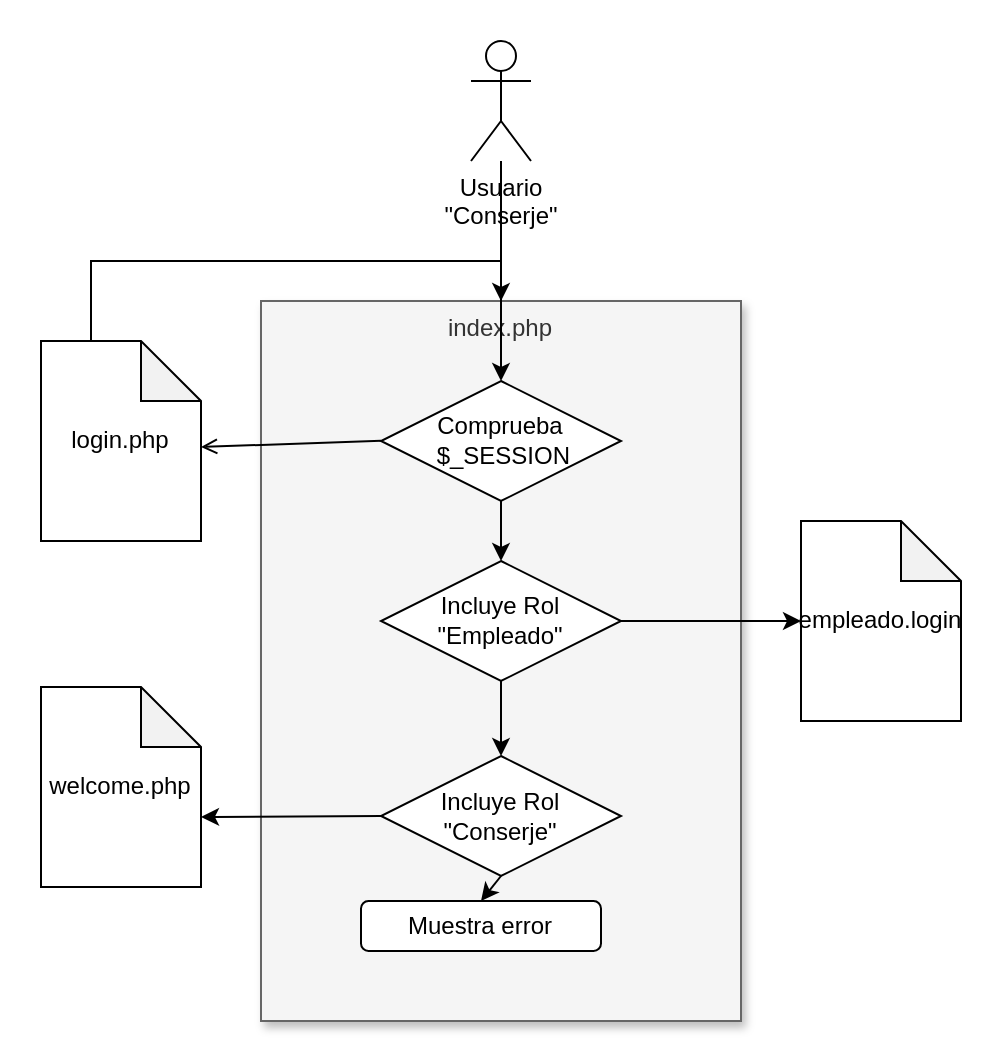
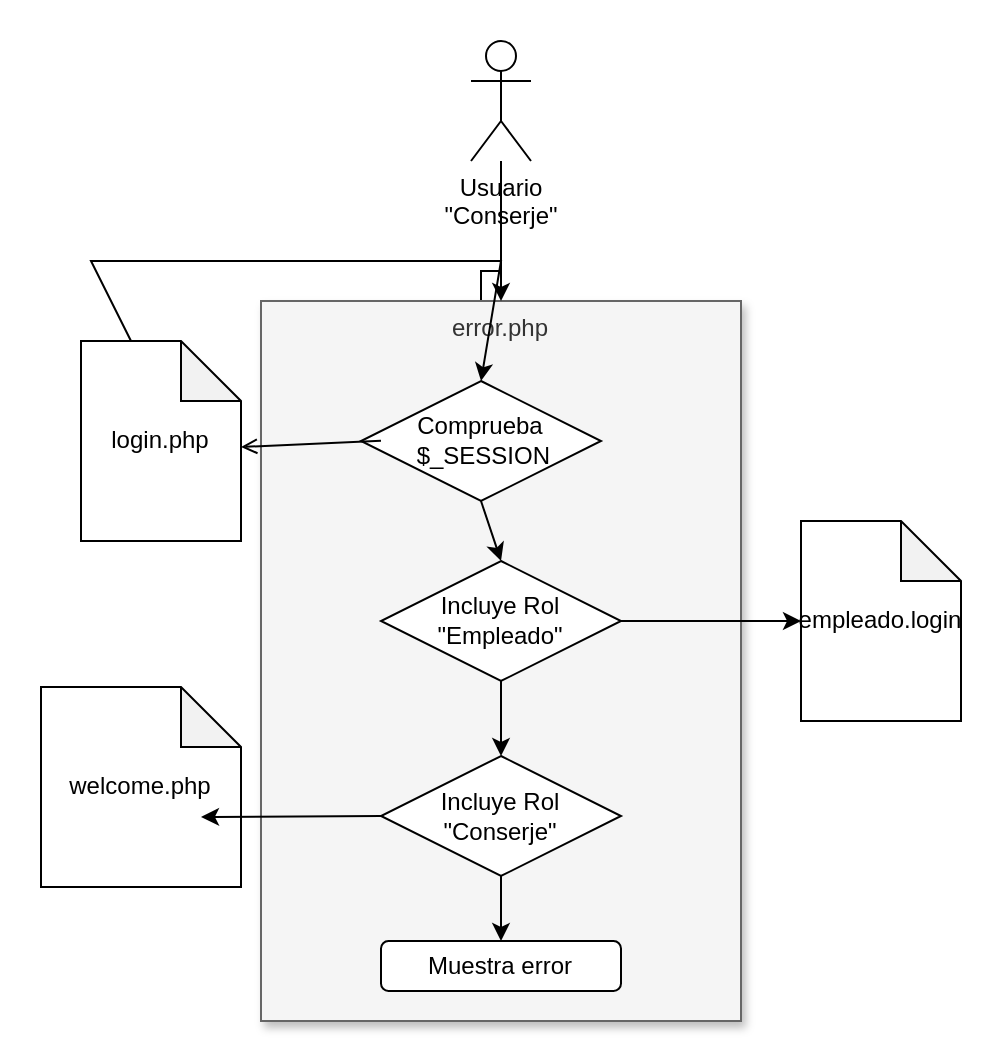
(501, 329) -> (501, 329)
(121, 441) -> (161, 441)
(501, 441) -> (481, 441)
(121, 787) -> (141, 787)
(481, 926) -> (501, 966)
